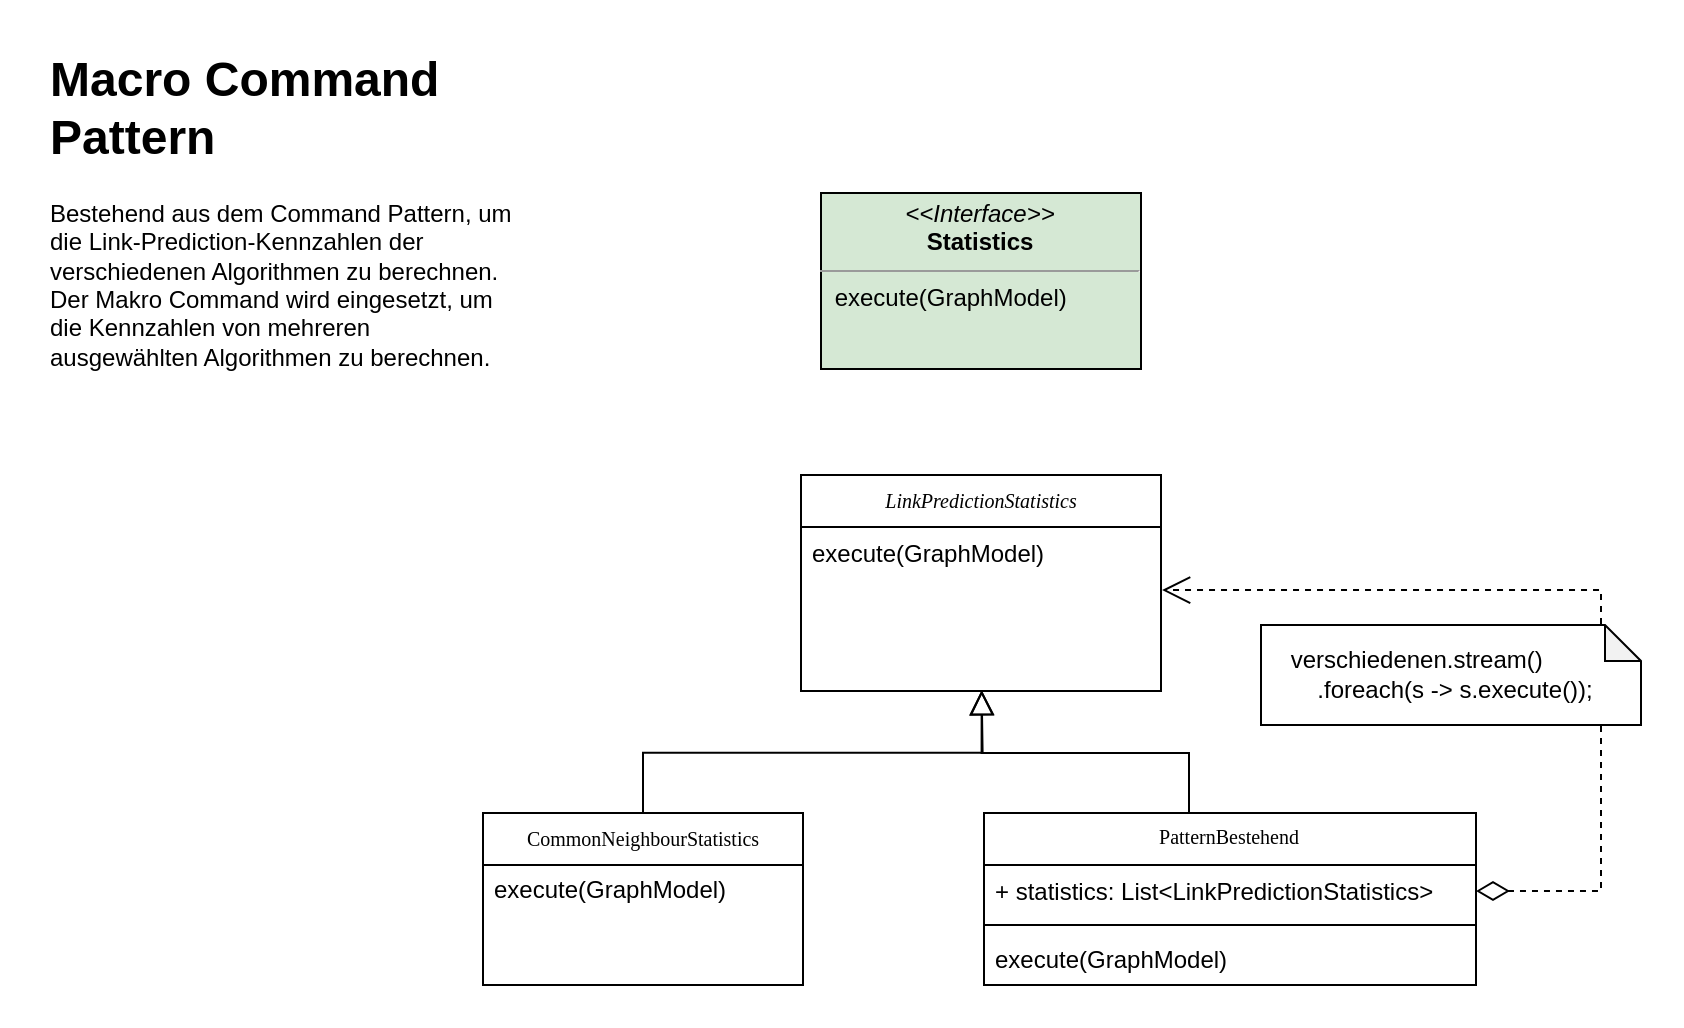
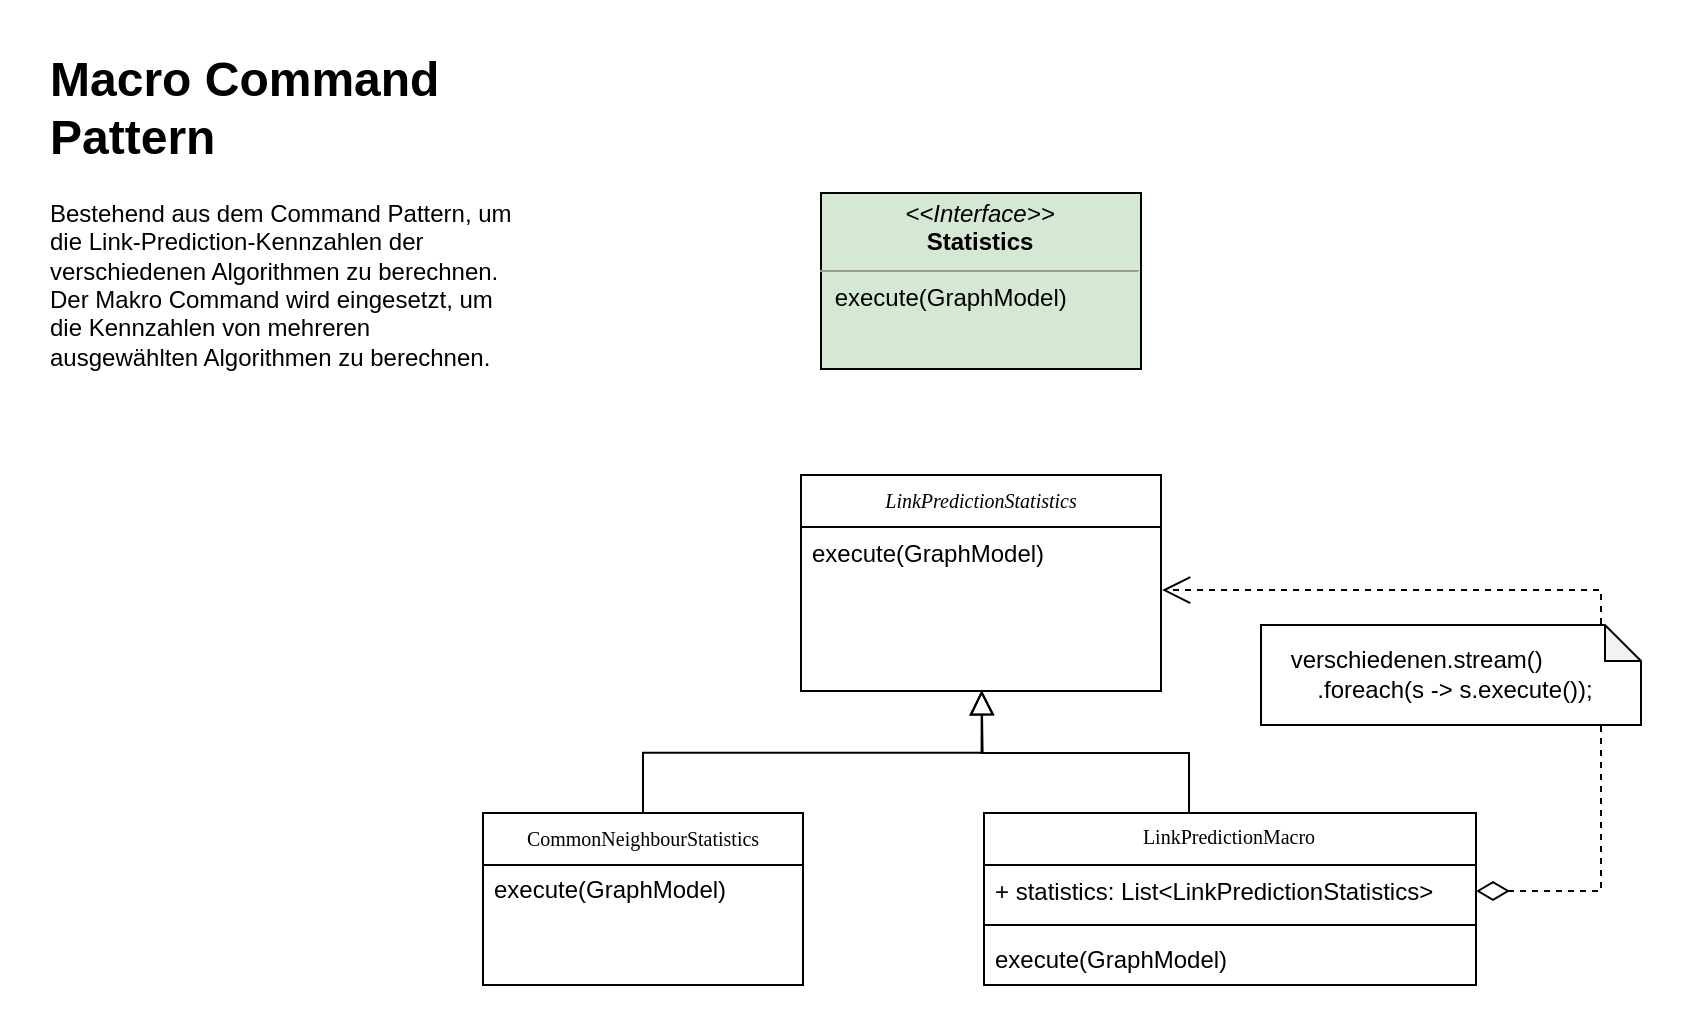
(1229, 837) -> (1229, 837)
